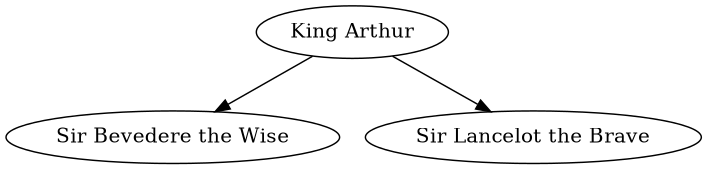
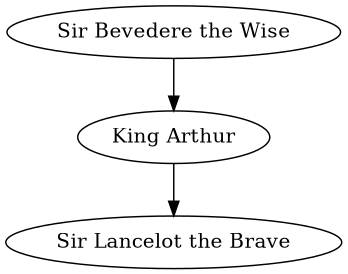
(270, 80) -> (174, 78)
